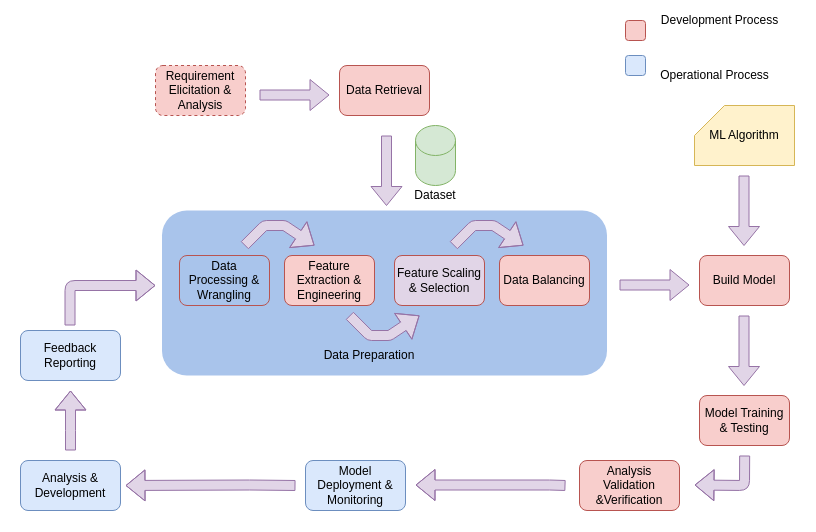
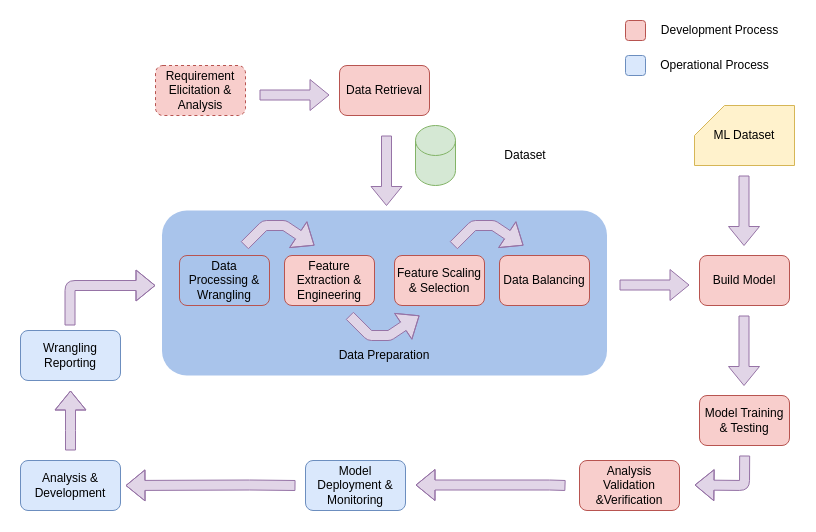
(720, 21) -> (720, 31)
(715, 76) -> (715, 66)
(745, 136) -> (745, 136)
(436, 196) -> (526, 156)
(440, 281) -> (440, 281)
(71, 356) -> (71, 356)
(370, 356) -> (385, 356)
